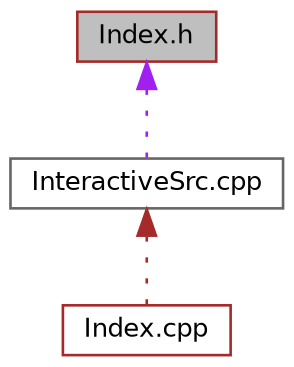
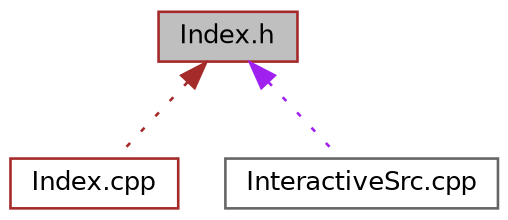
(147, 271) -> (152, 120)
